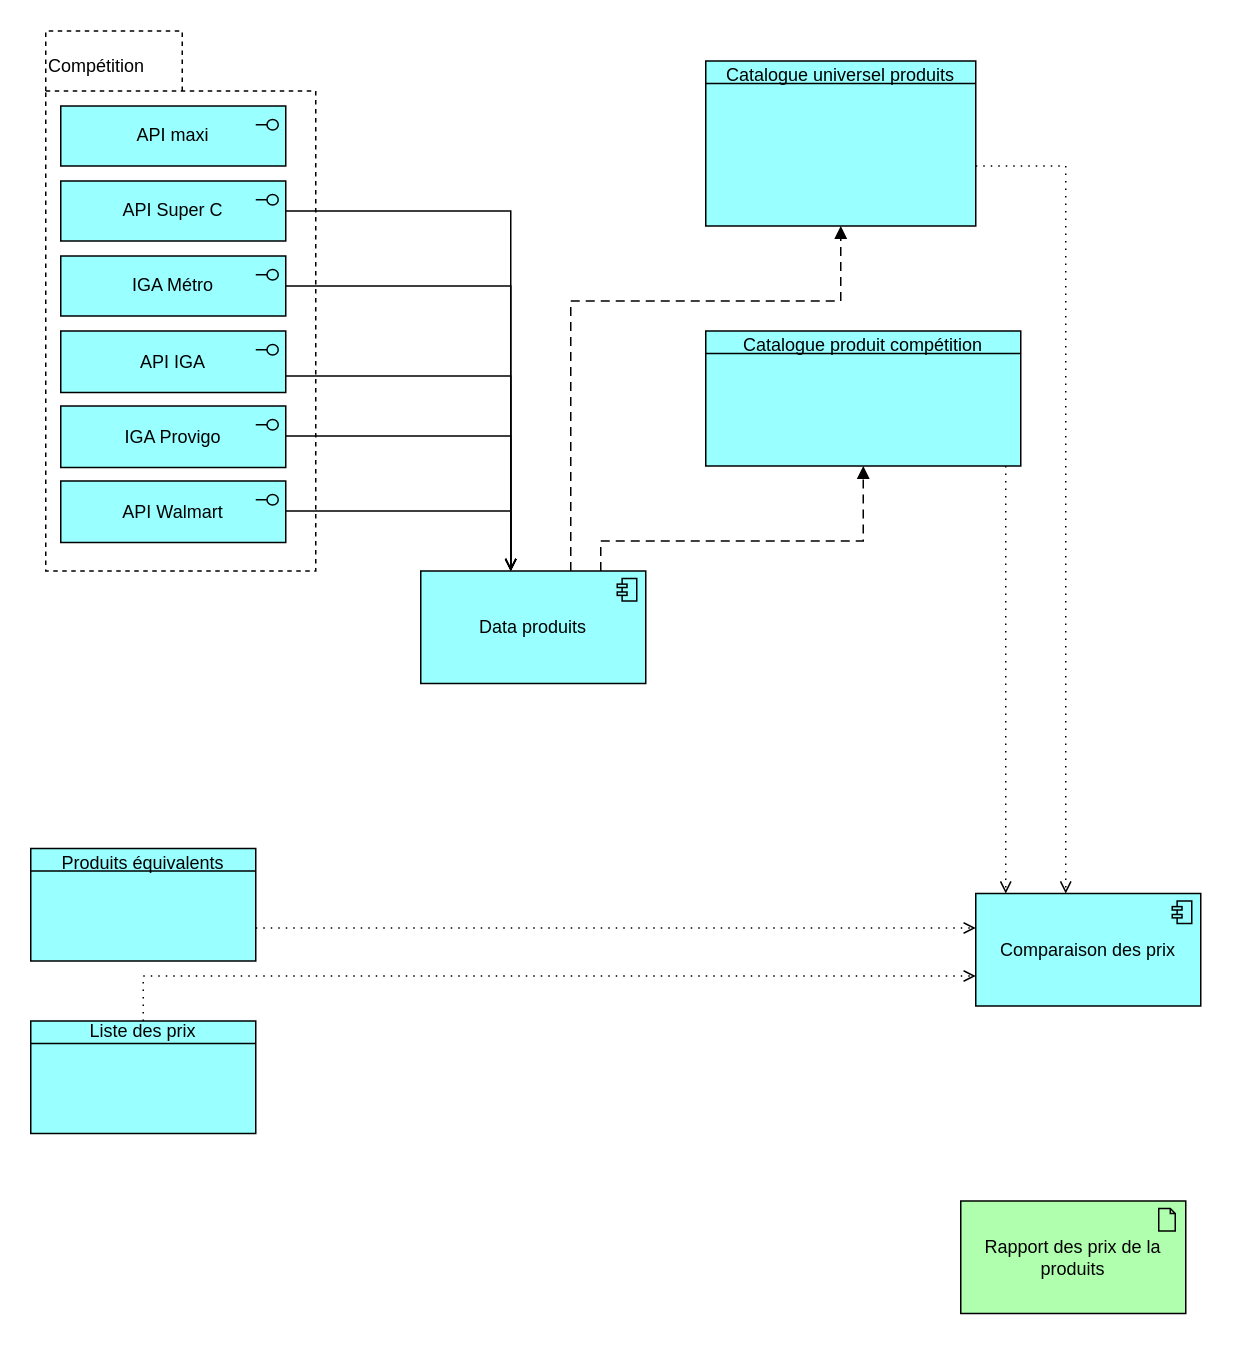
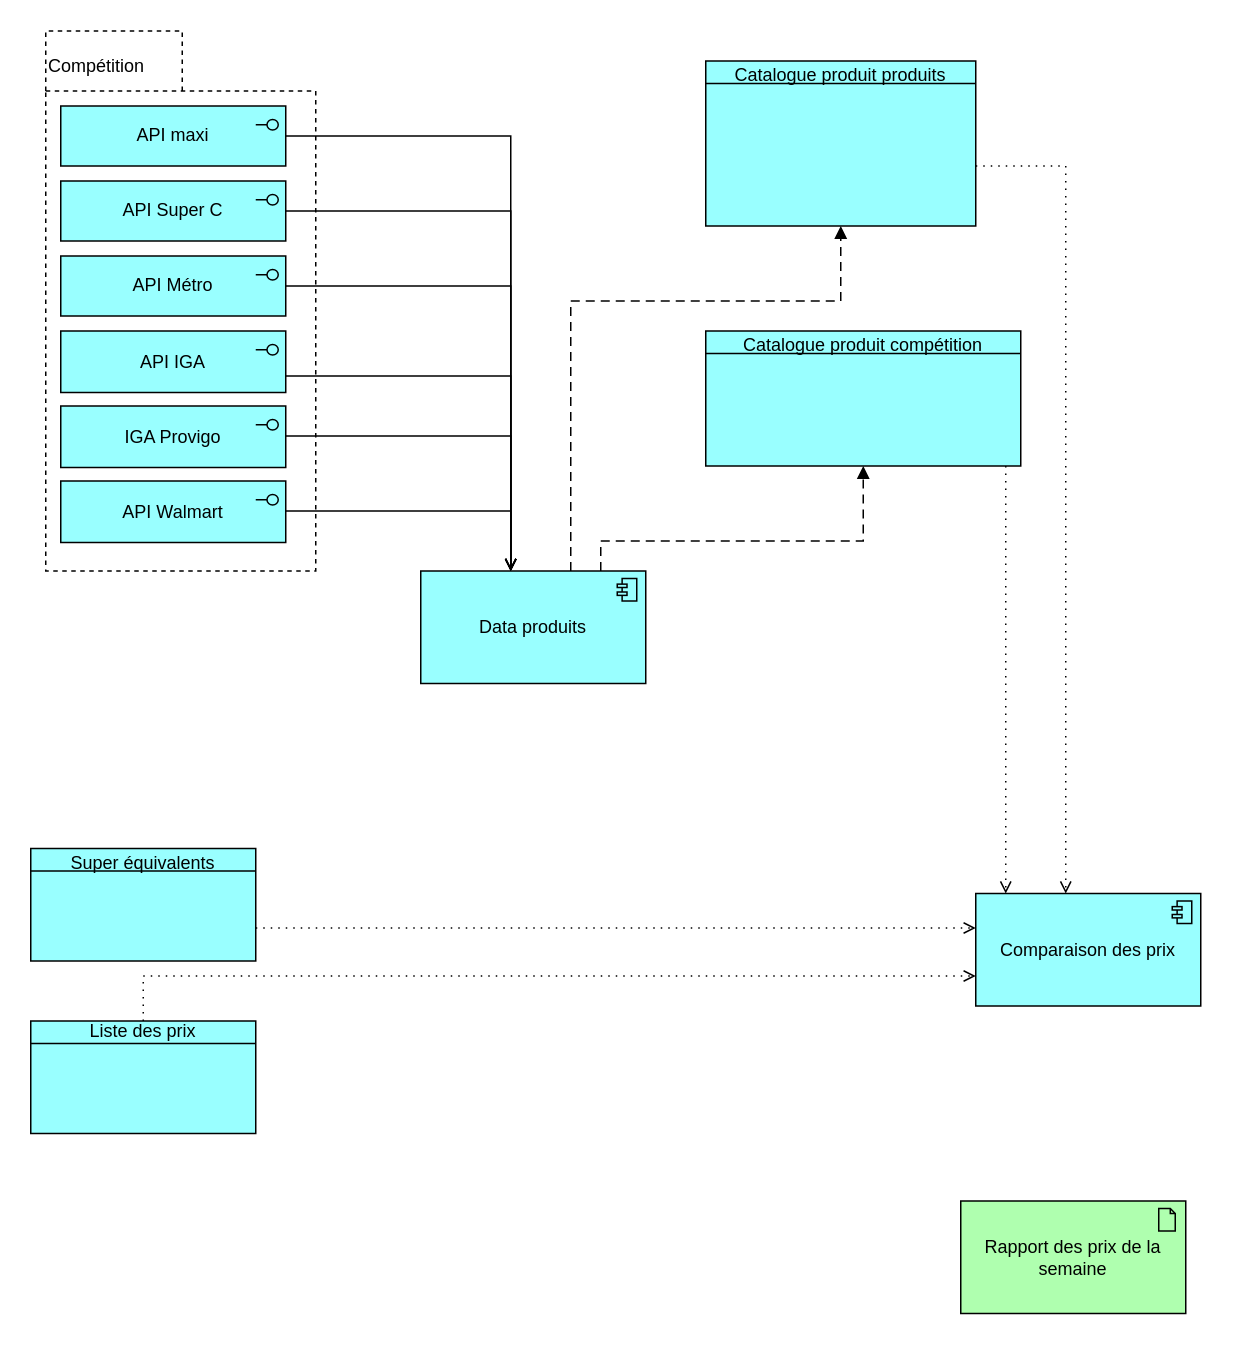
(841, 61) -> (841, 61)
none -> (435, 136)
(173, 286) -> (173, 286)
(143, 848) -> (143, 848)
(1073, 1258) -> (1073, 1258)
